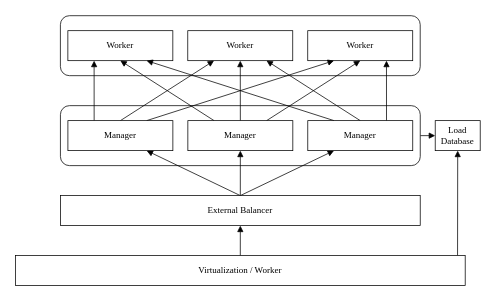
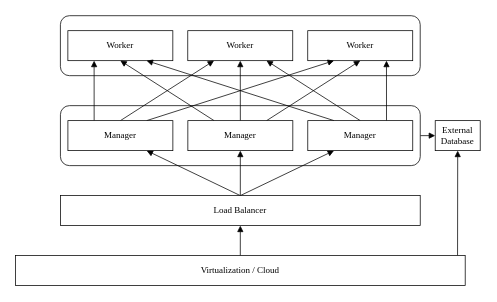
(458, 135) -> (458, 135)
(240, 210) -> (240, 210)
(240, 270) -> (240, 270)
